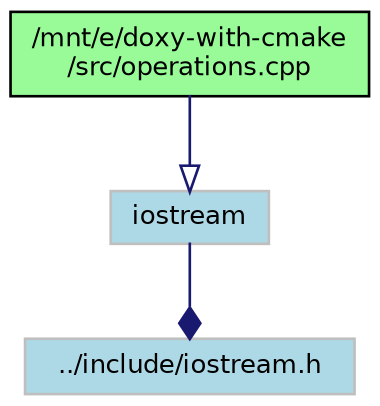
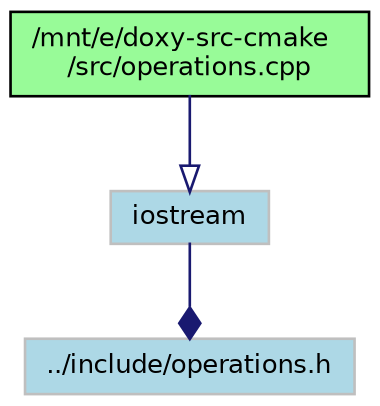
(190, 54) -> (190, 54)
(190, 366) -> (190, 366)
